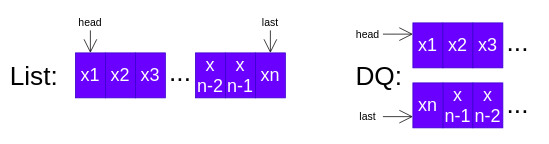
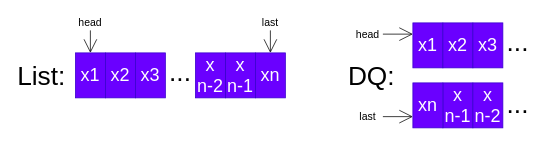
(34, 75) -> (42, 75)
(379, 75) -> (372, 75)
